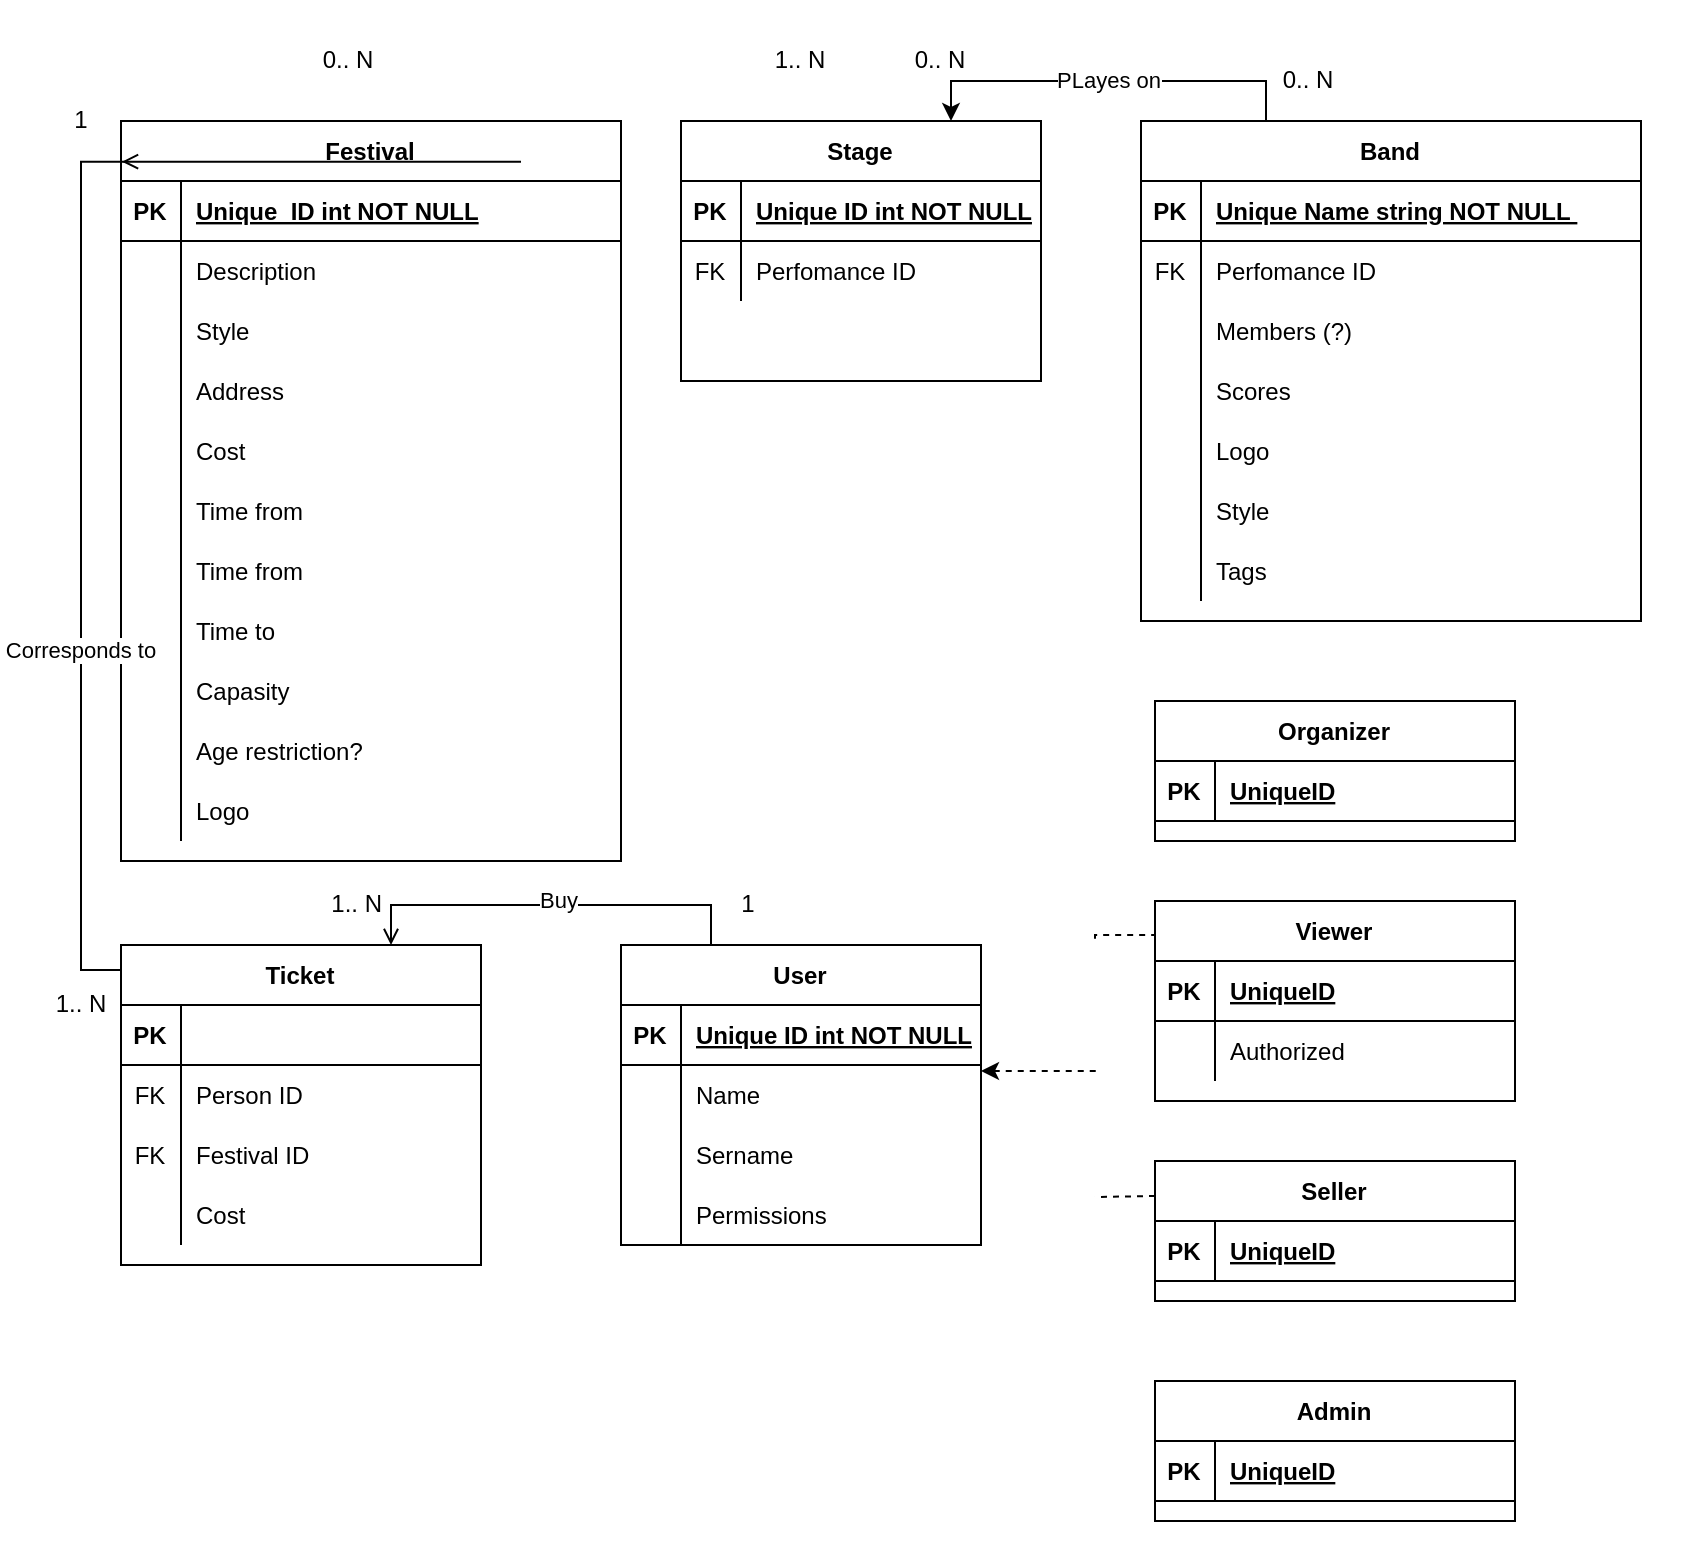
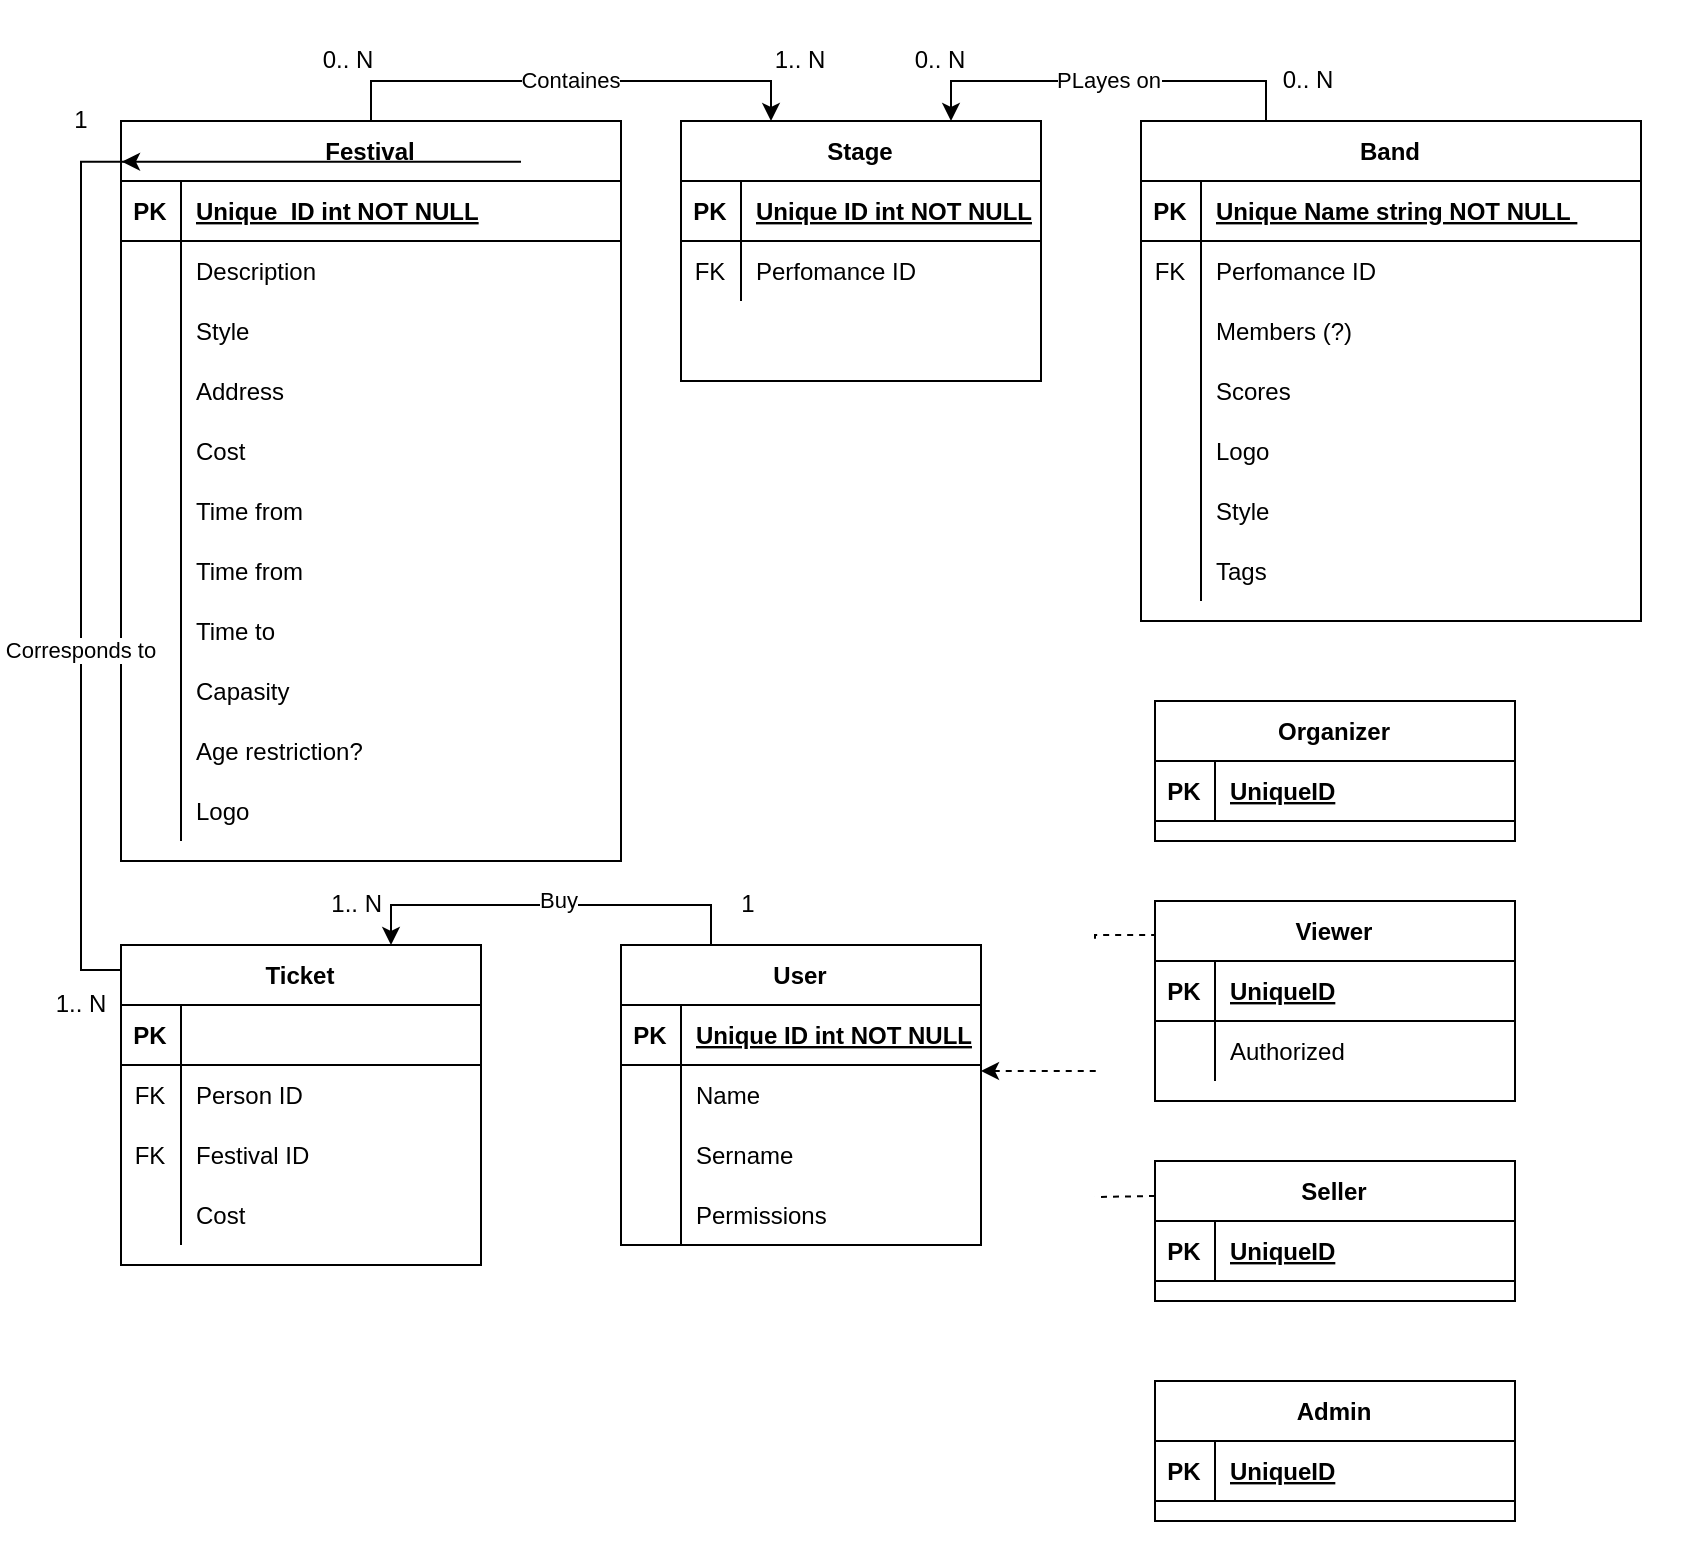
none -> (667, 81)
(133, 162) -> (137, 162)
(391, 933) -> (391, 930)
